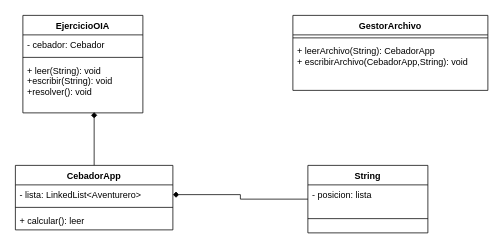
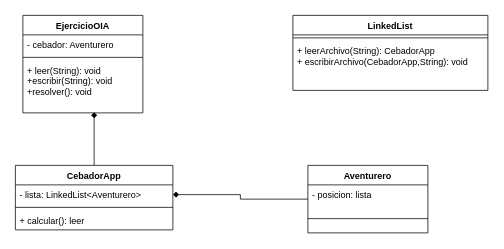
(390, 26) -> (390, 26)
(69, 45) -> (76, 45)
(368, 176) -> (368, 176)
